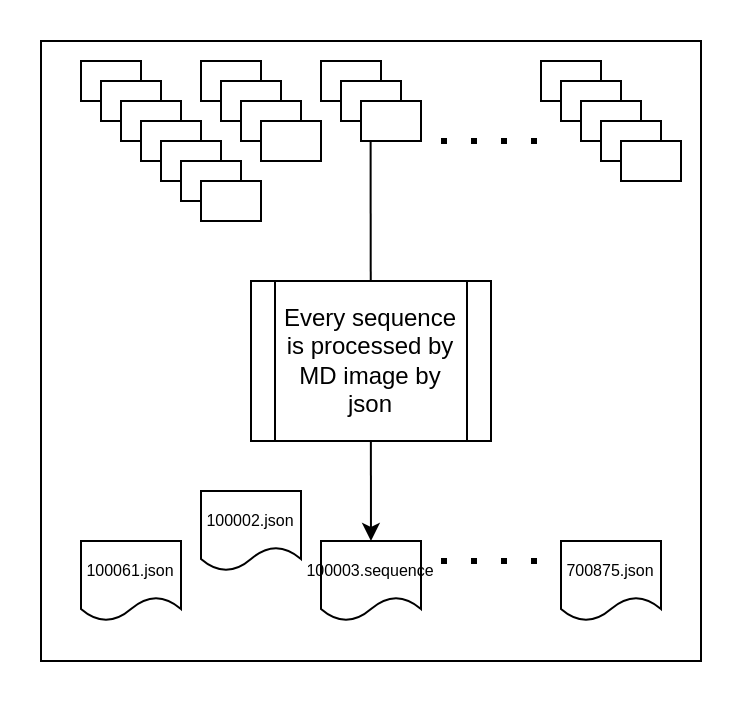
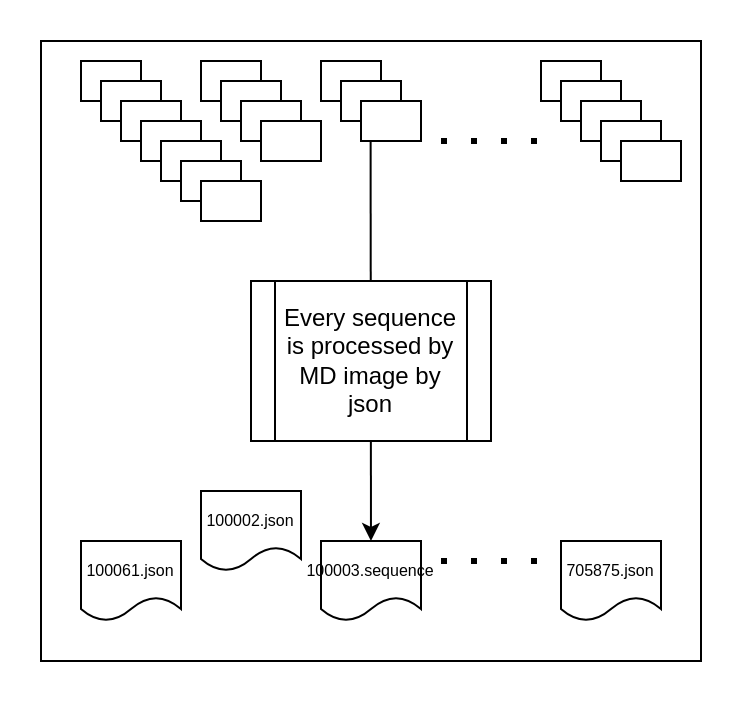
(611, 569) -> (611, 569)
